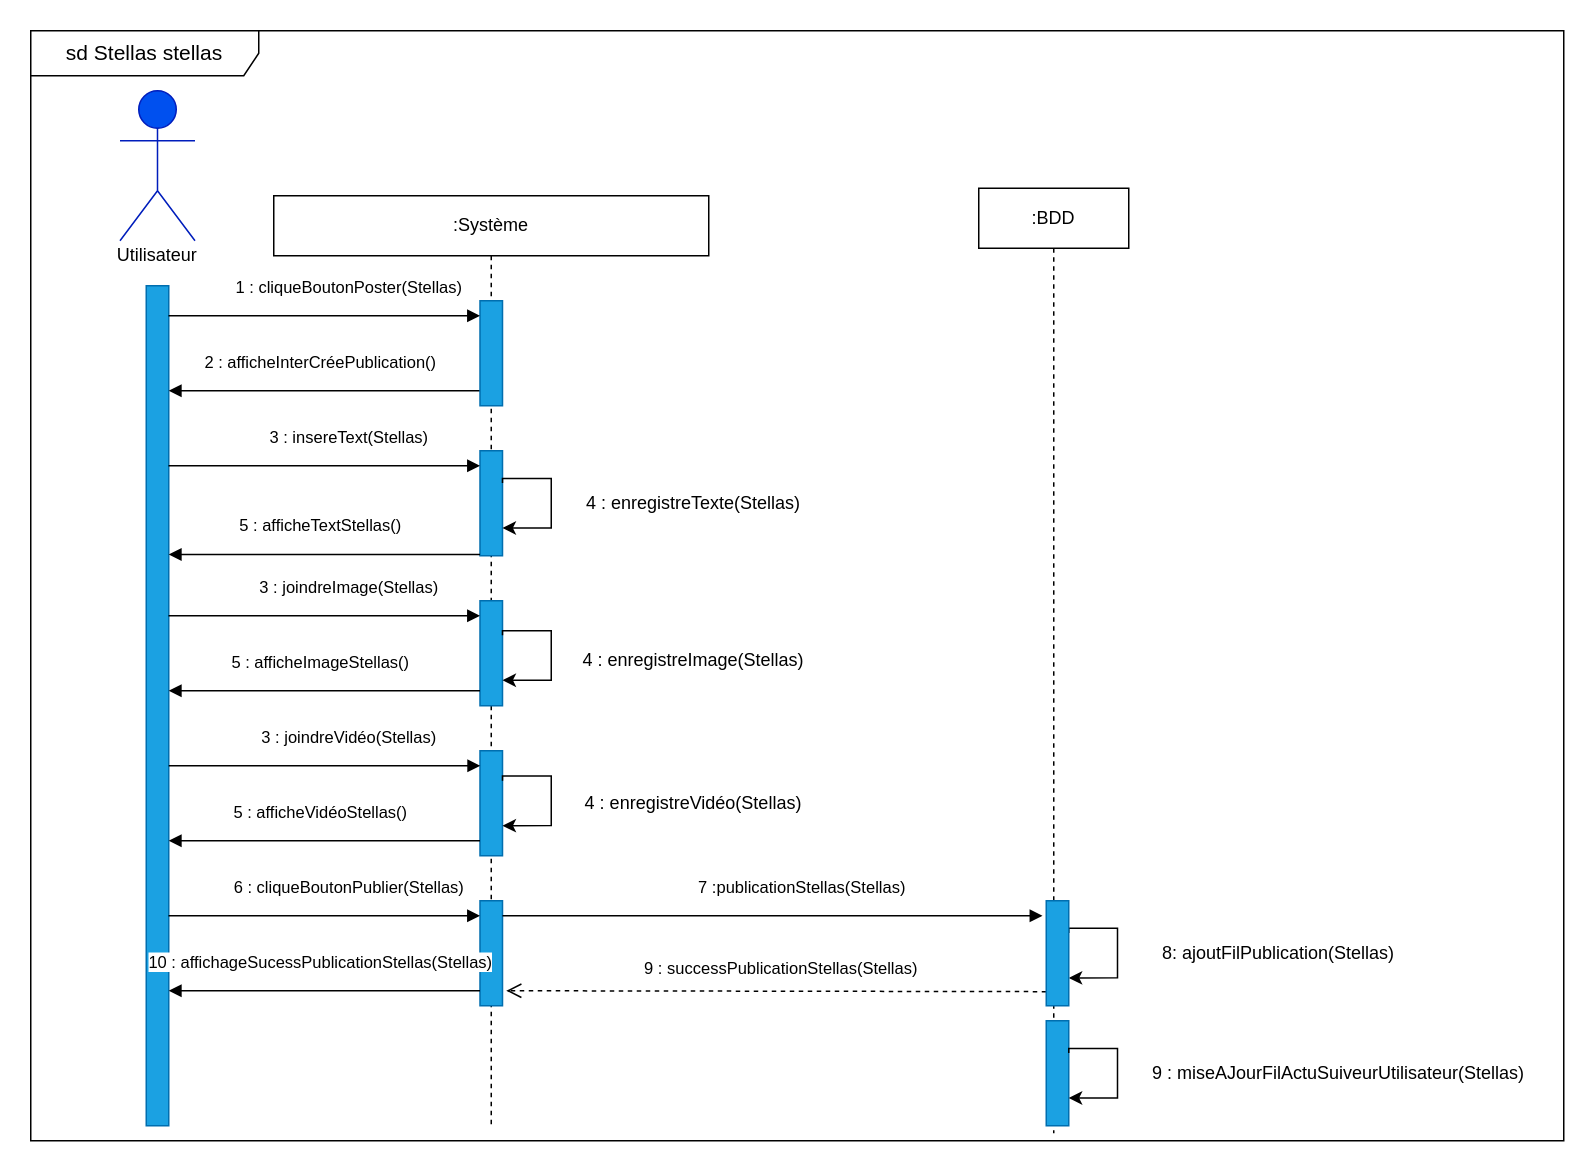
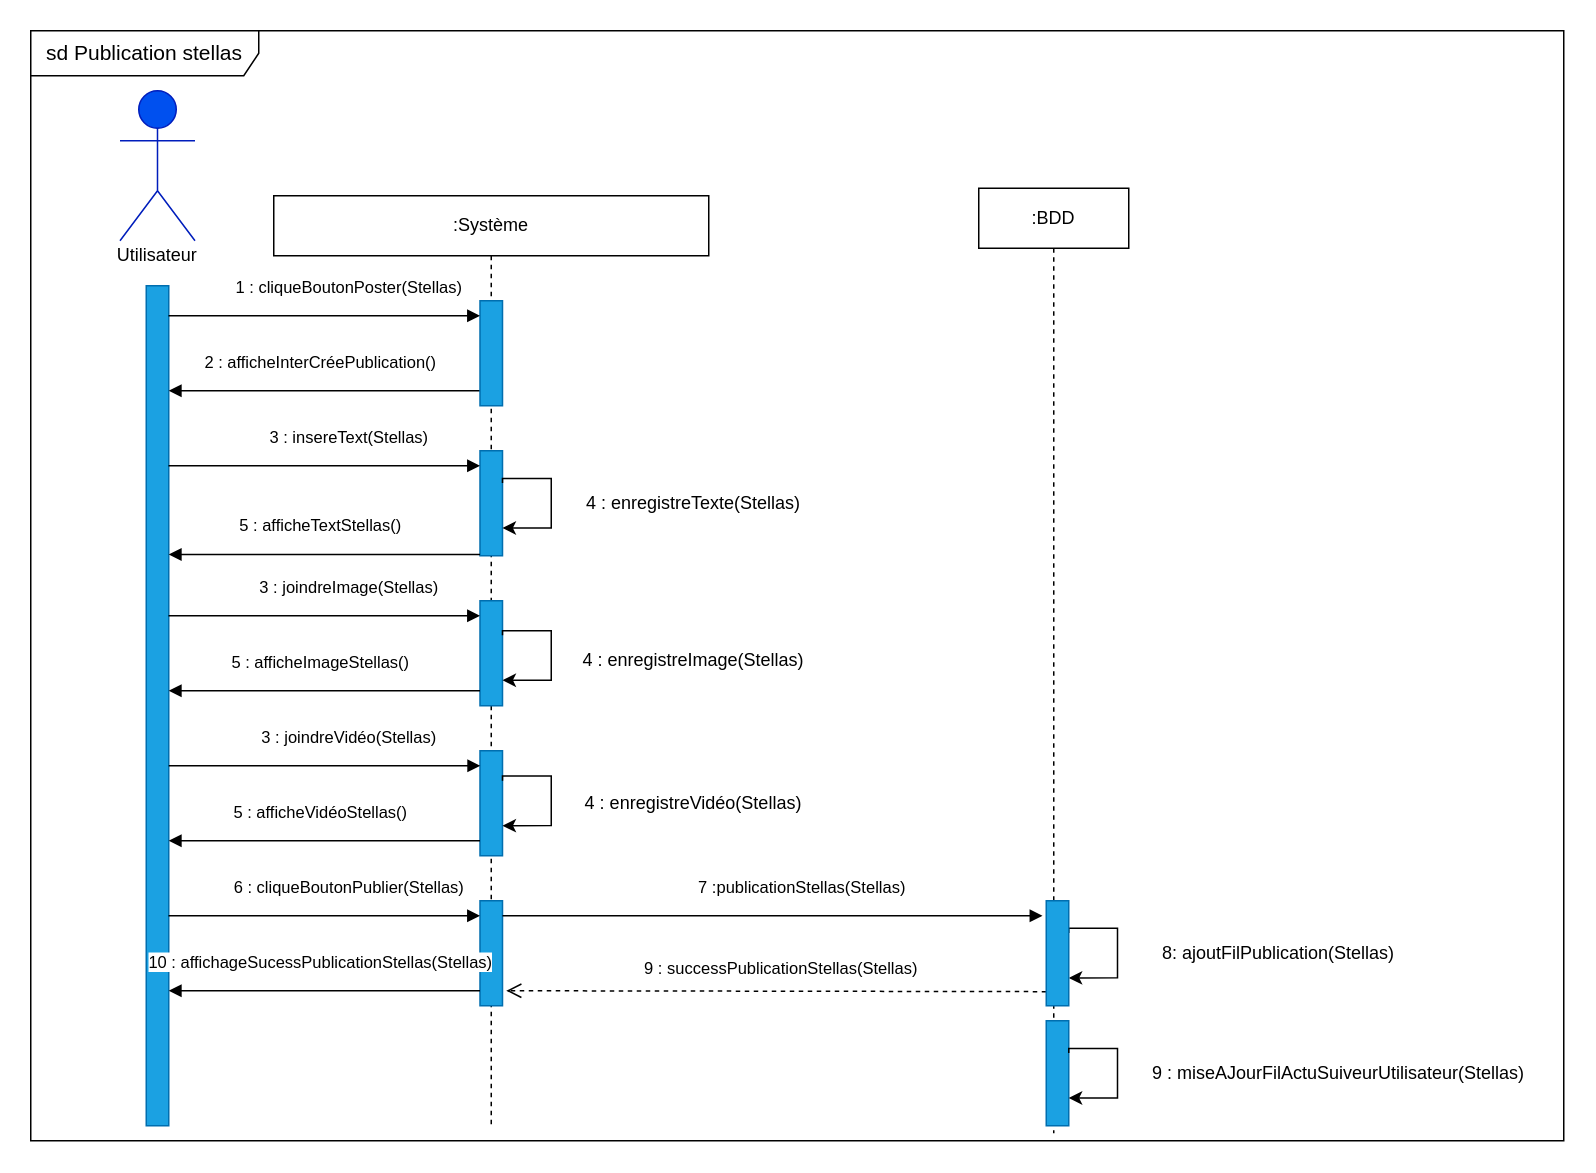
(145, 53) -> (145, 53)
